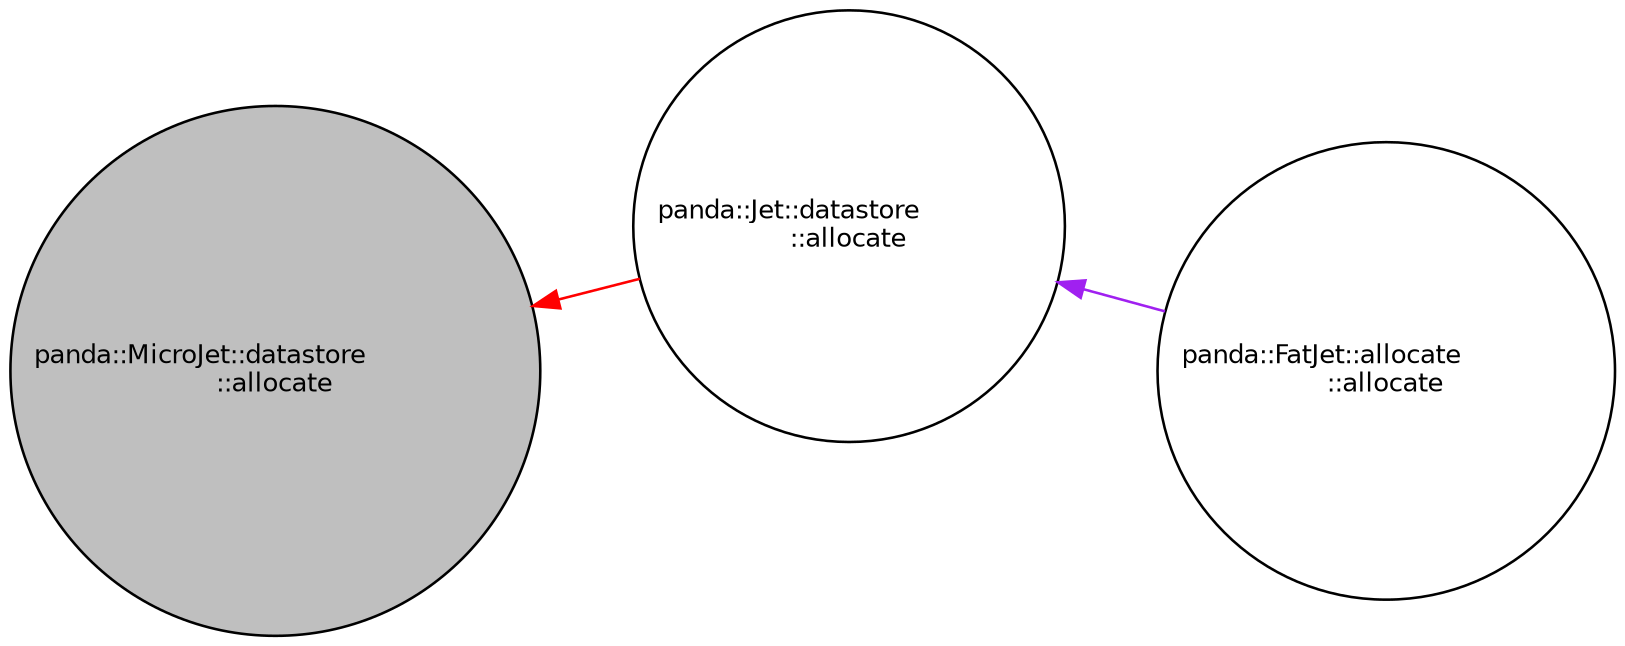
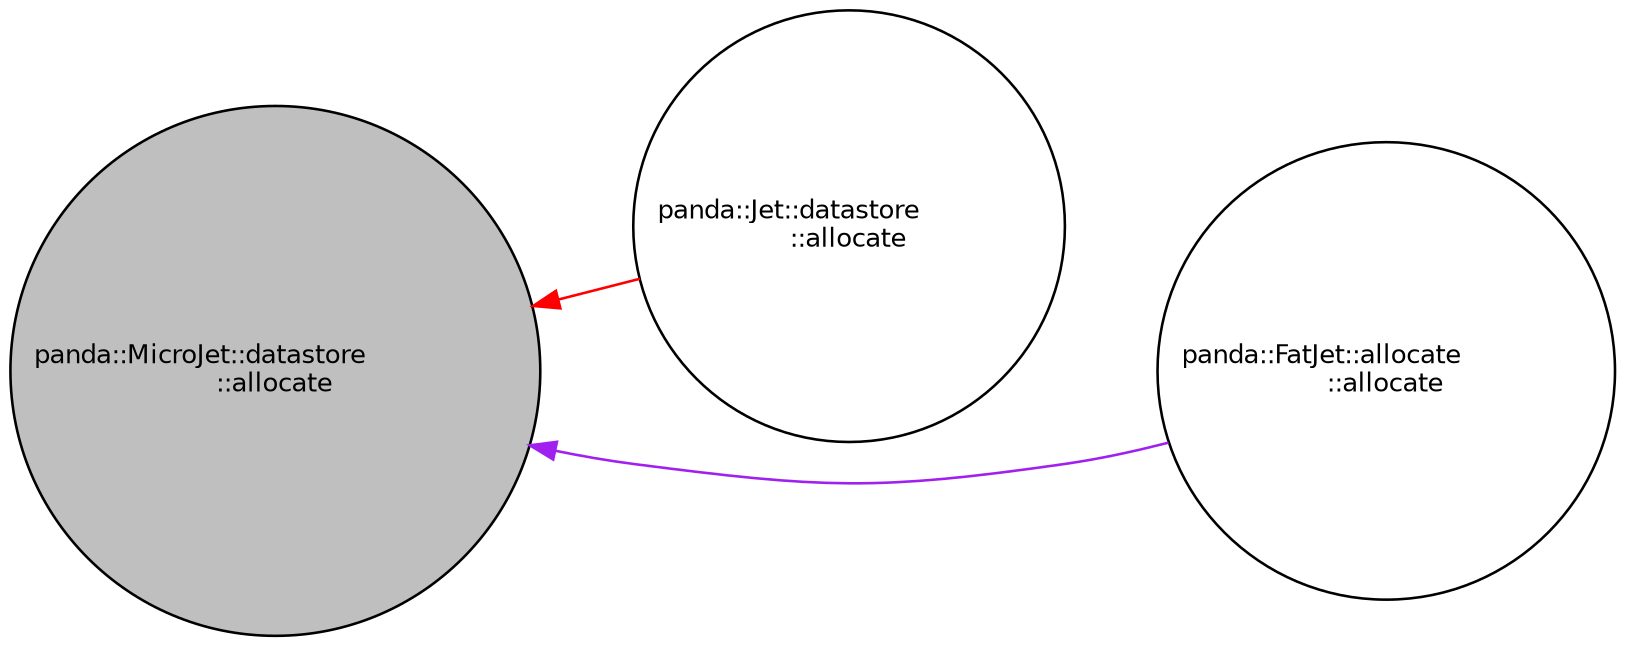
(1124, 300) -> (863, 483)
